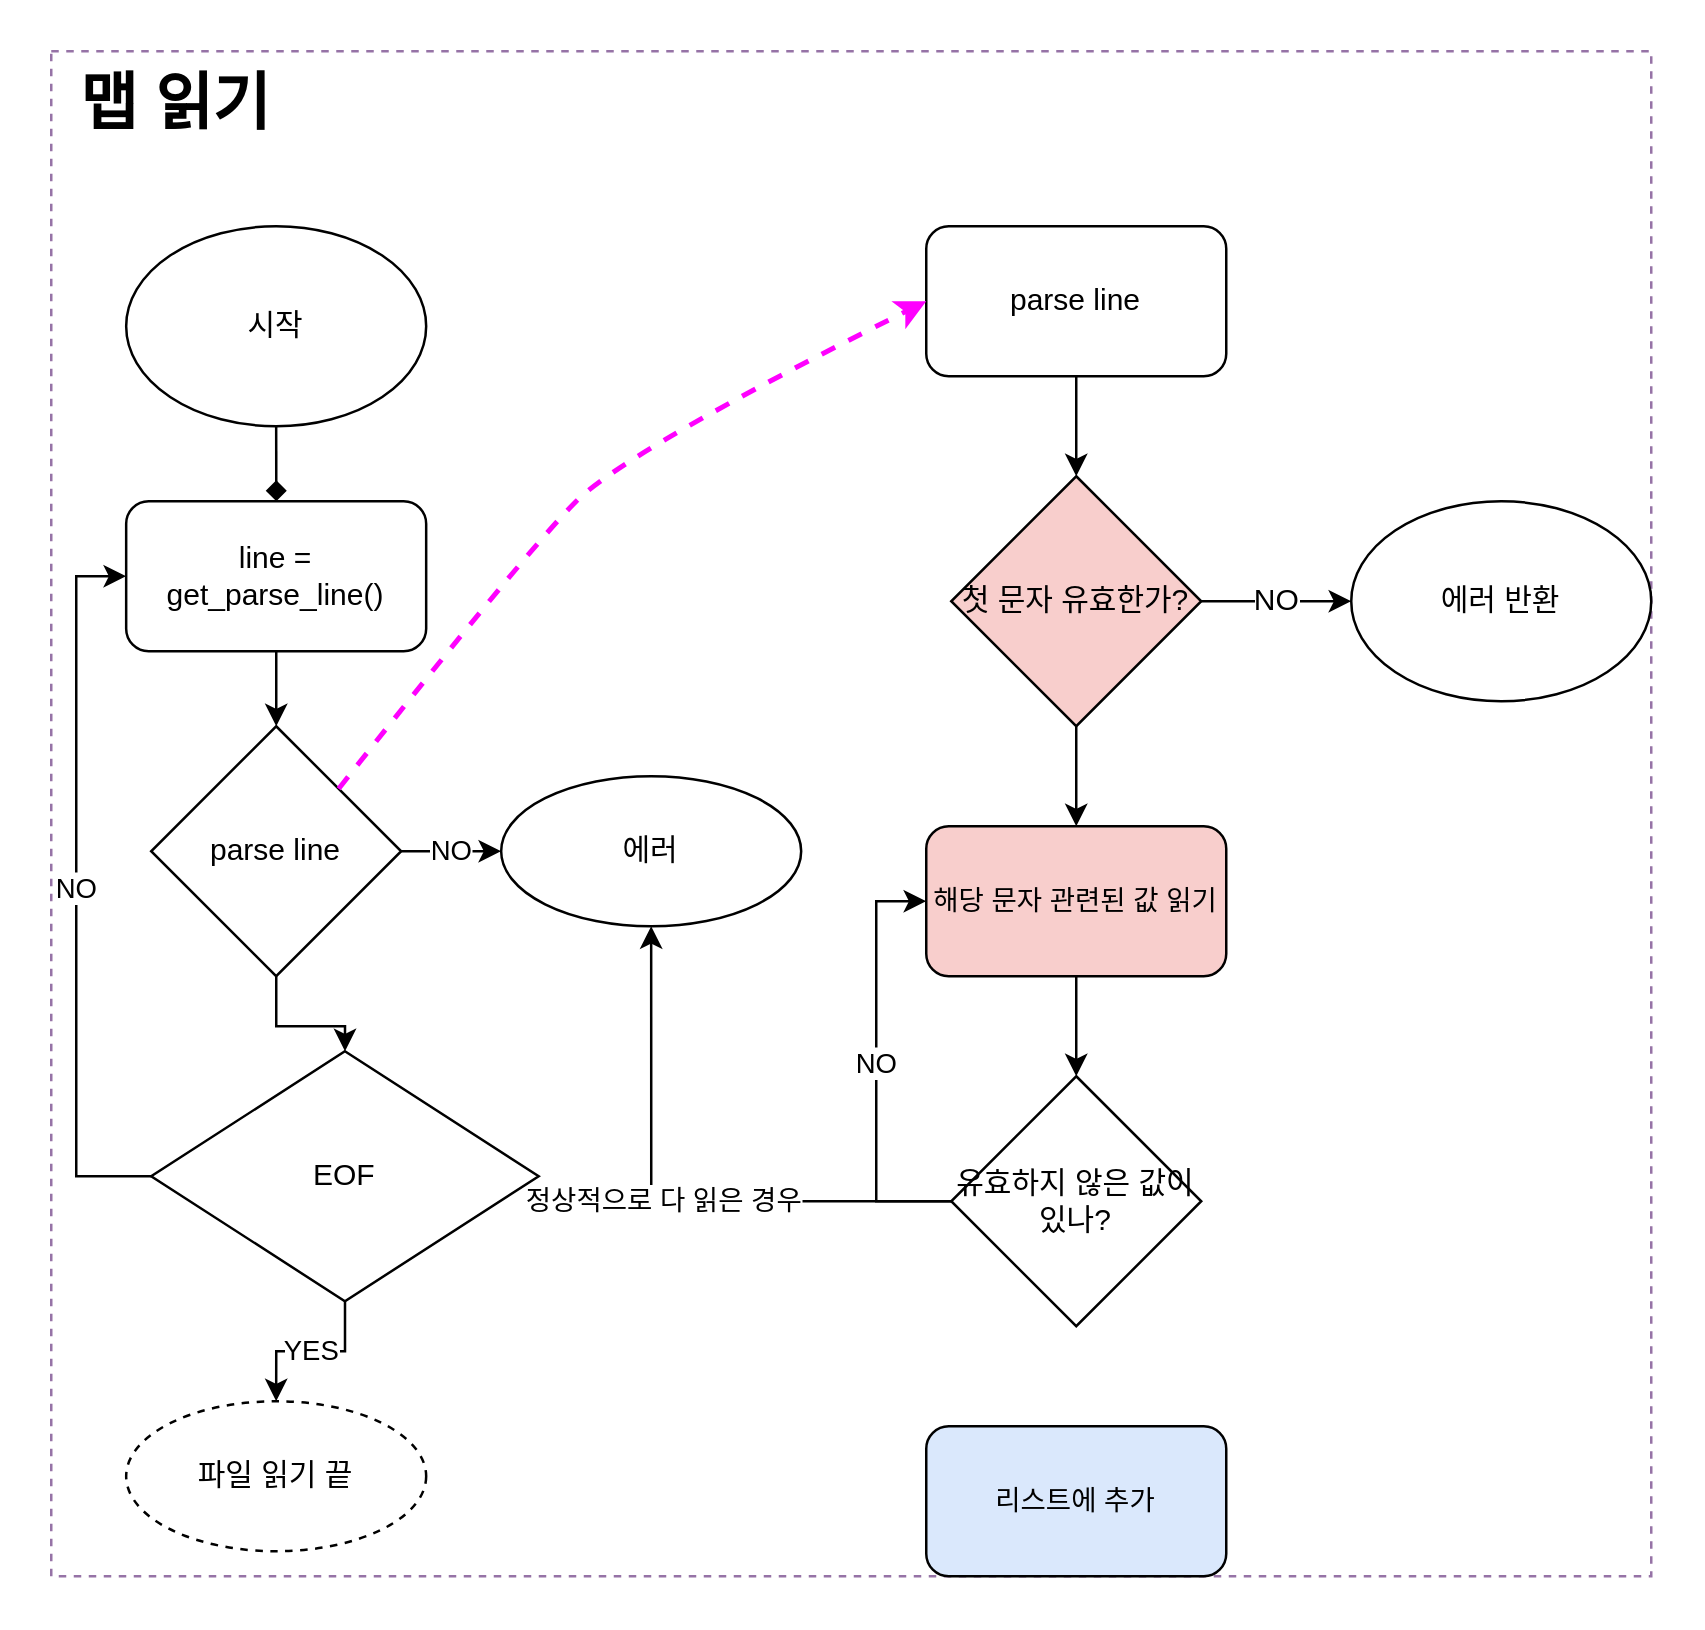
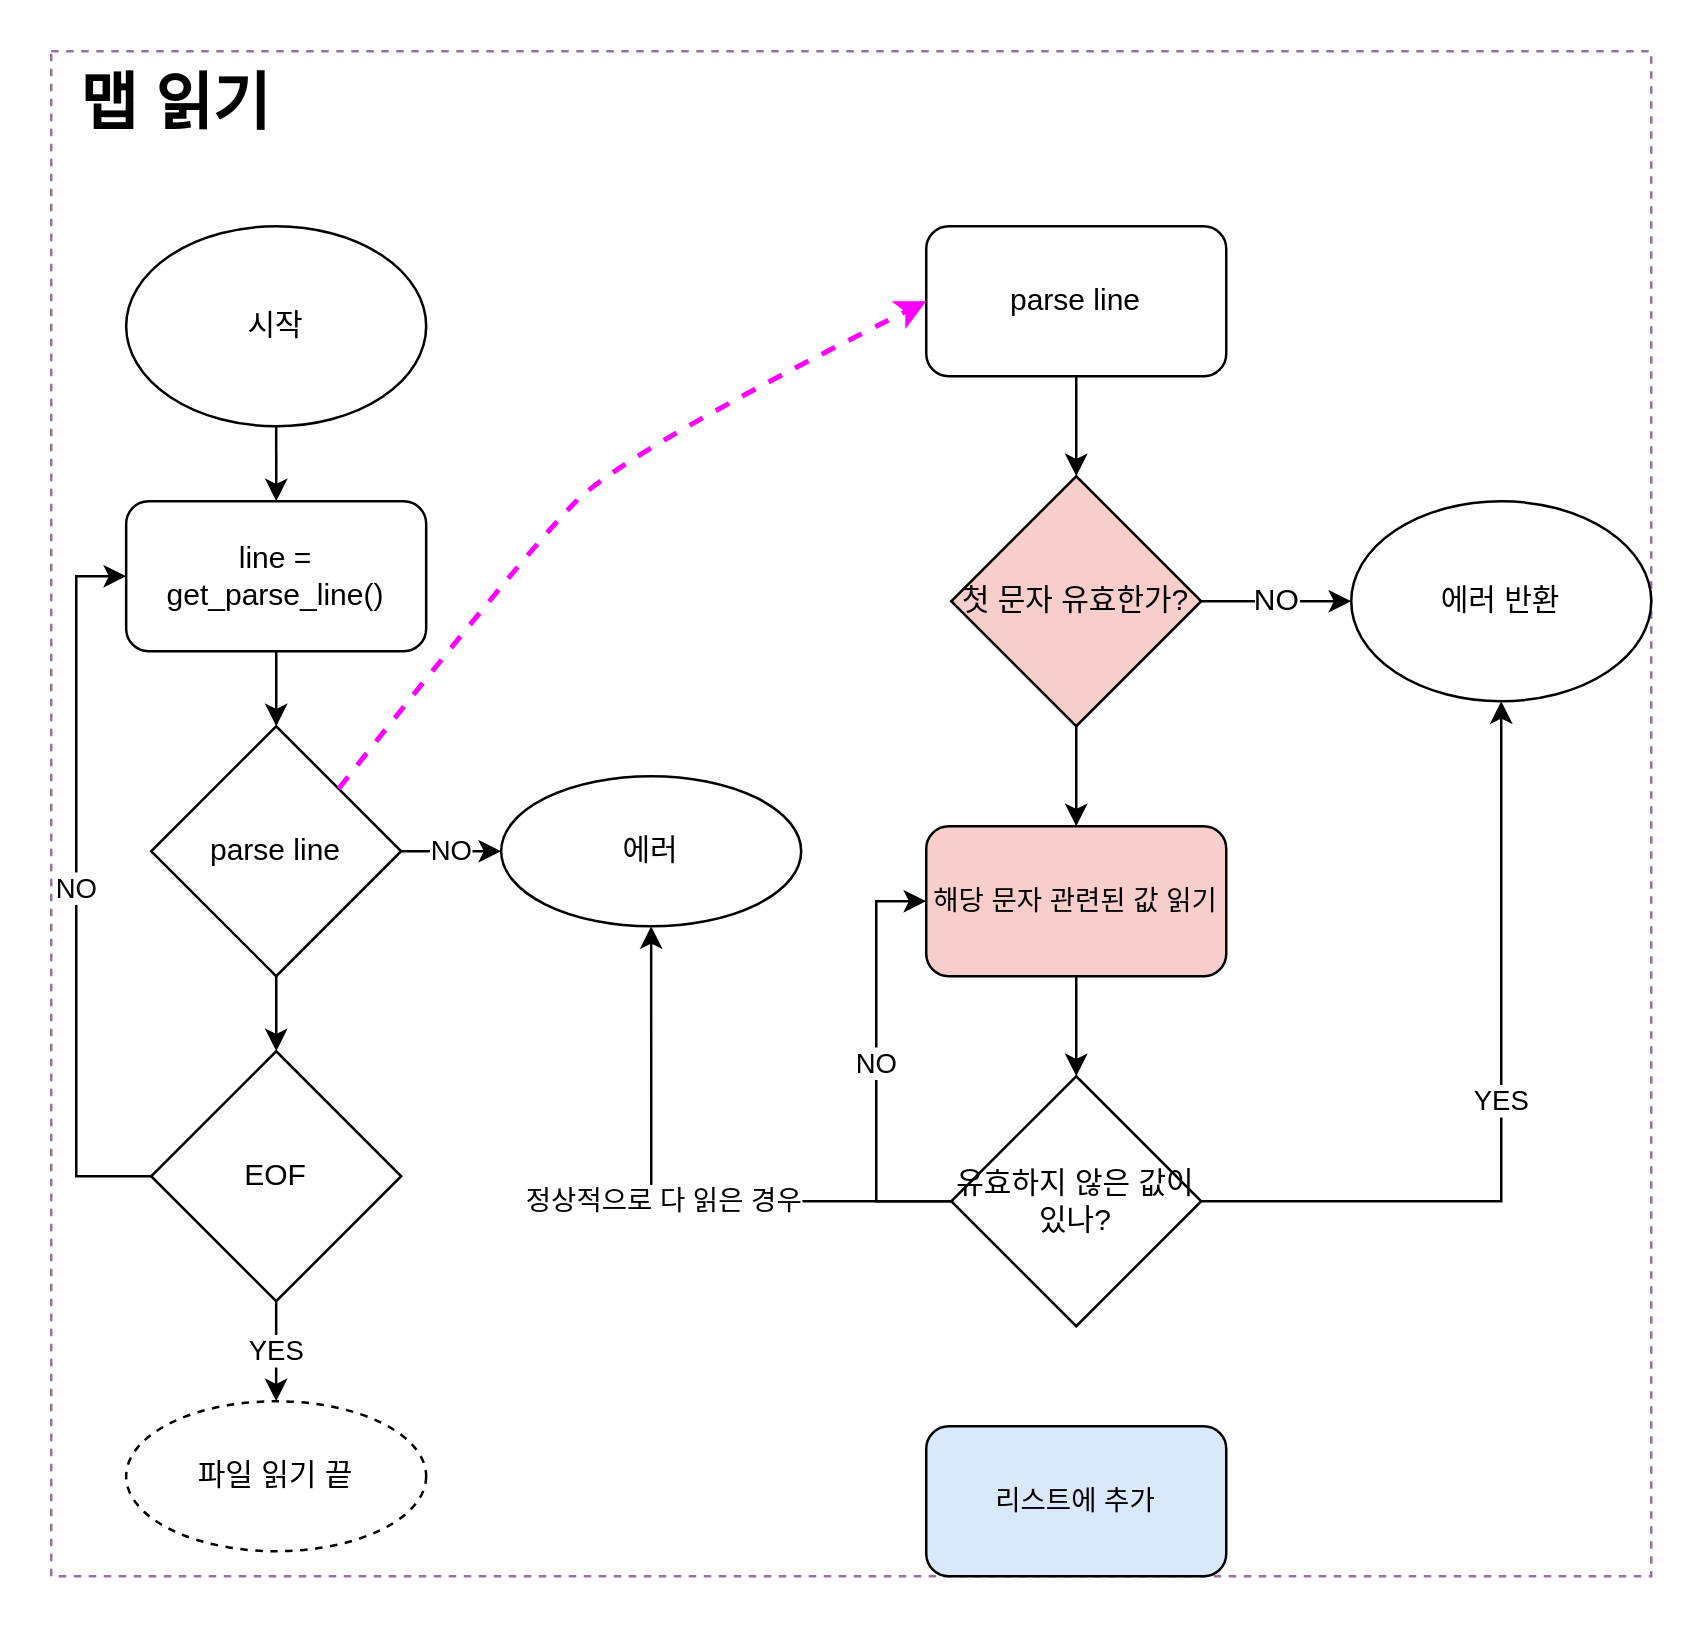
(276, 481) -> (276, 482)
none -> (1501, 1109)
(345, 1176) -> (276, 1176)
